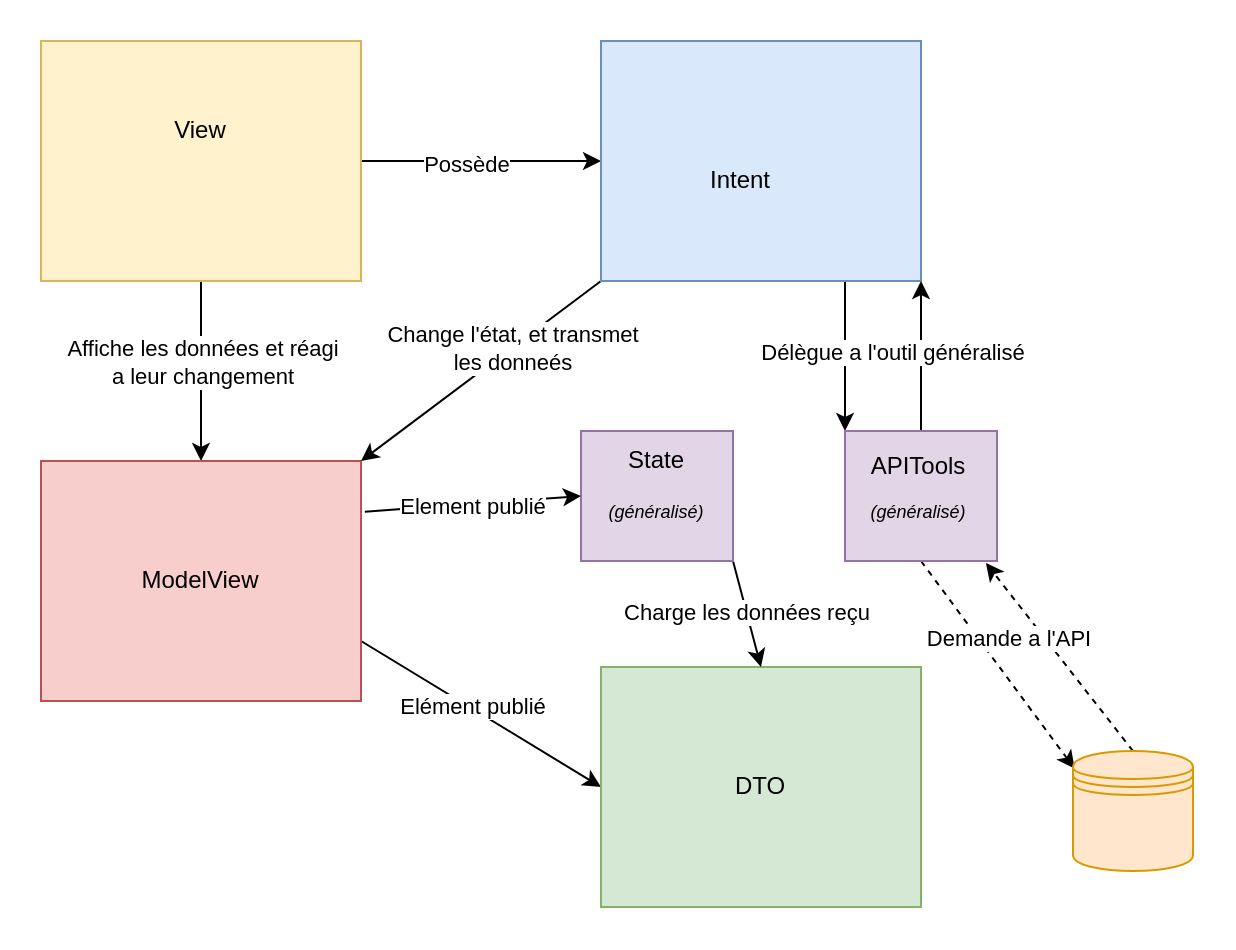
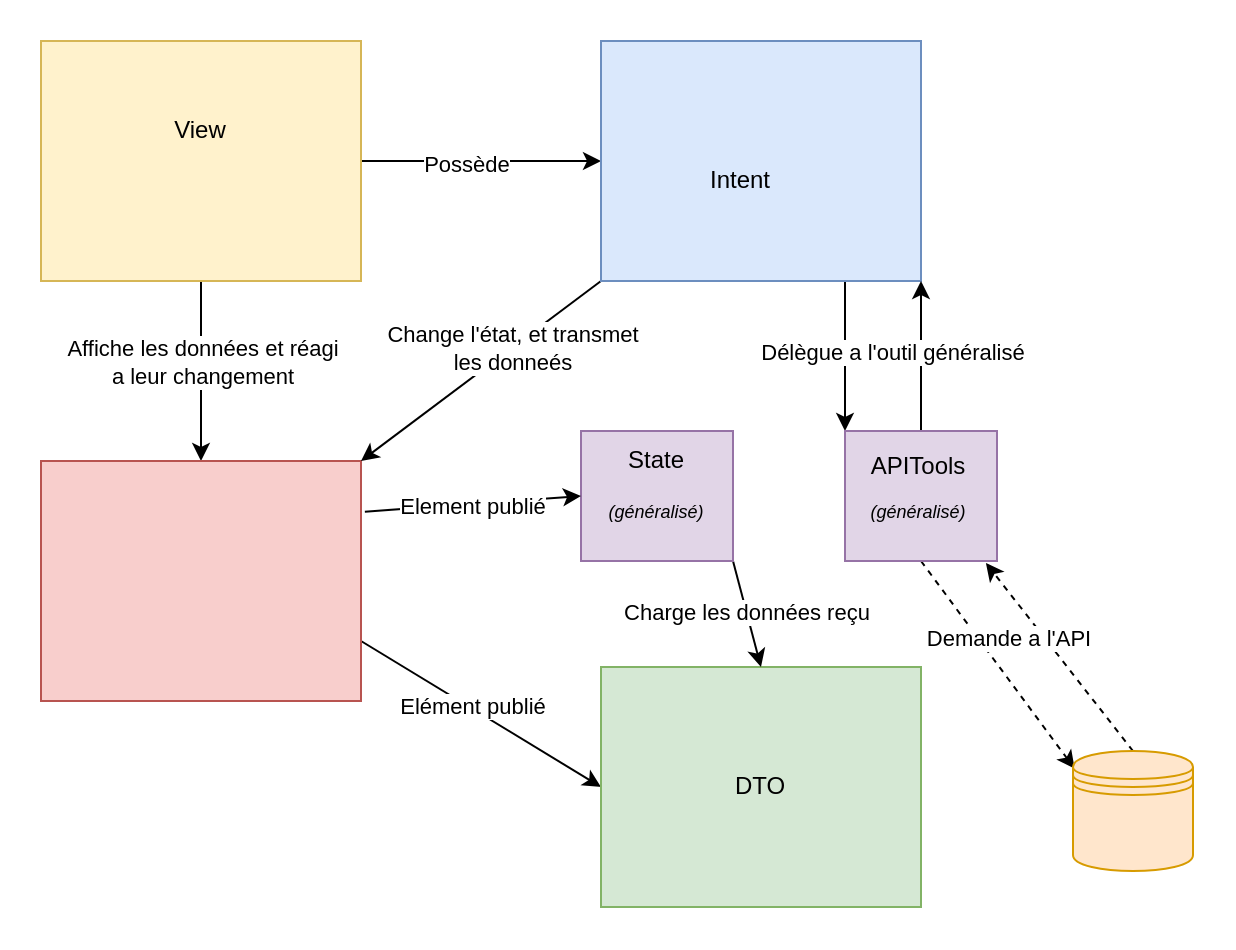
(201, 581) -> none
